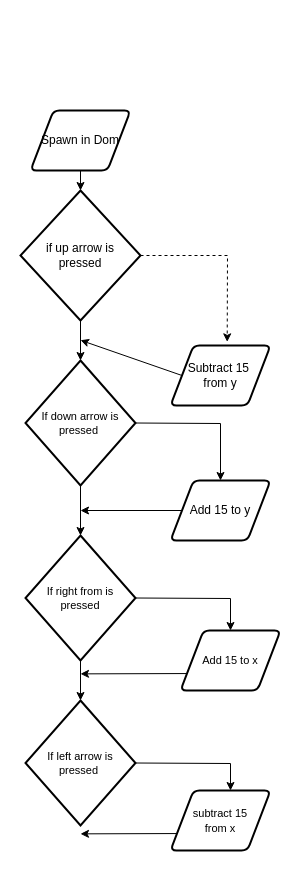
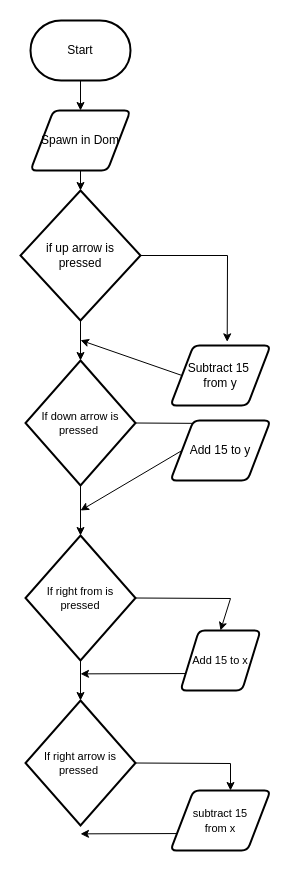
none -> (81, 51)
none -> (81, 92)
(224, 256) -> (224, 256)
(221, 511) -> (221, 451)
(231, 661) -> (221, 661)
(81, 764) -> (81, 764)
